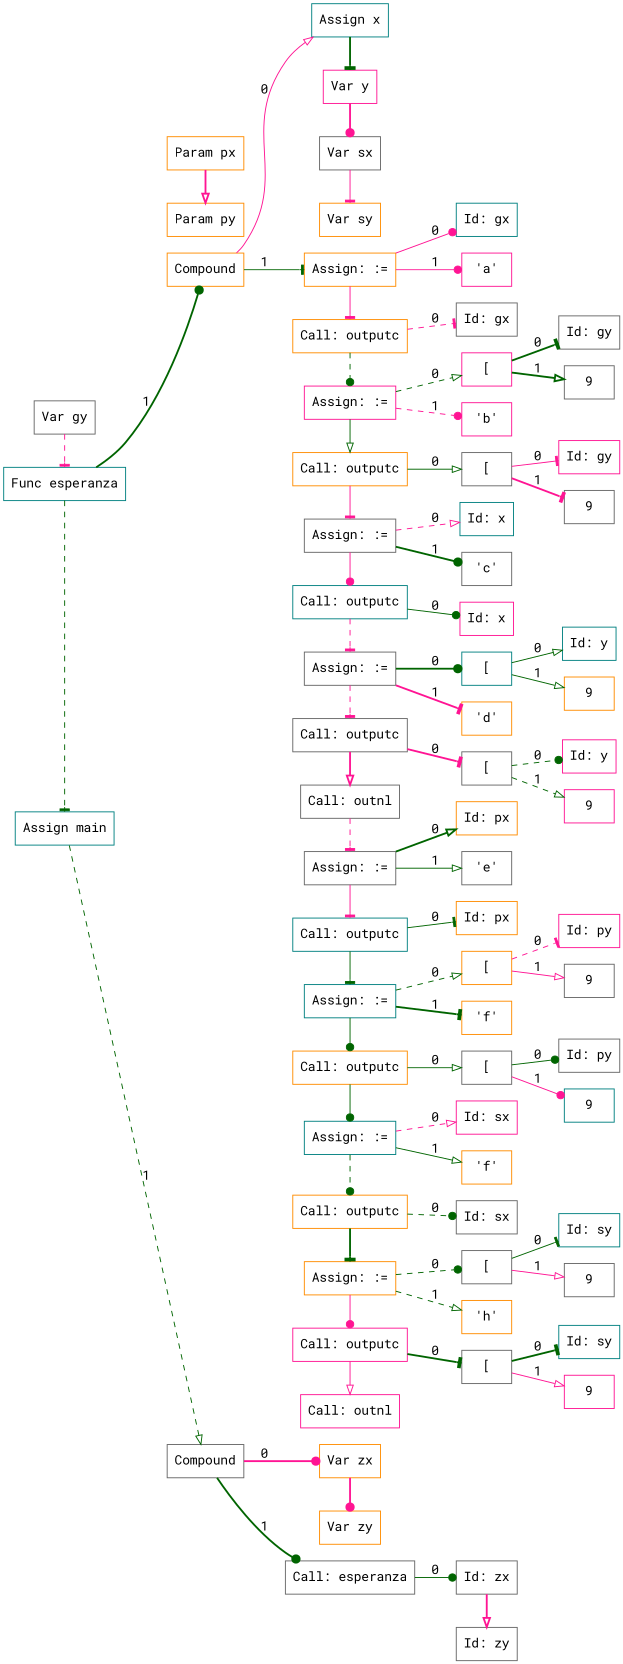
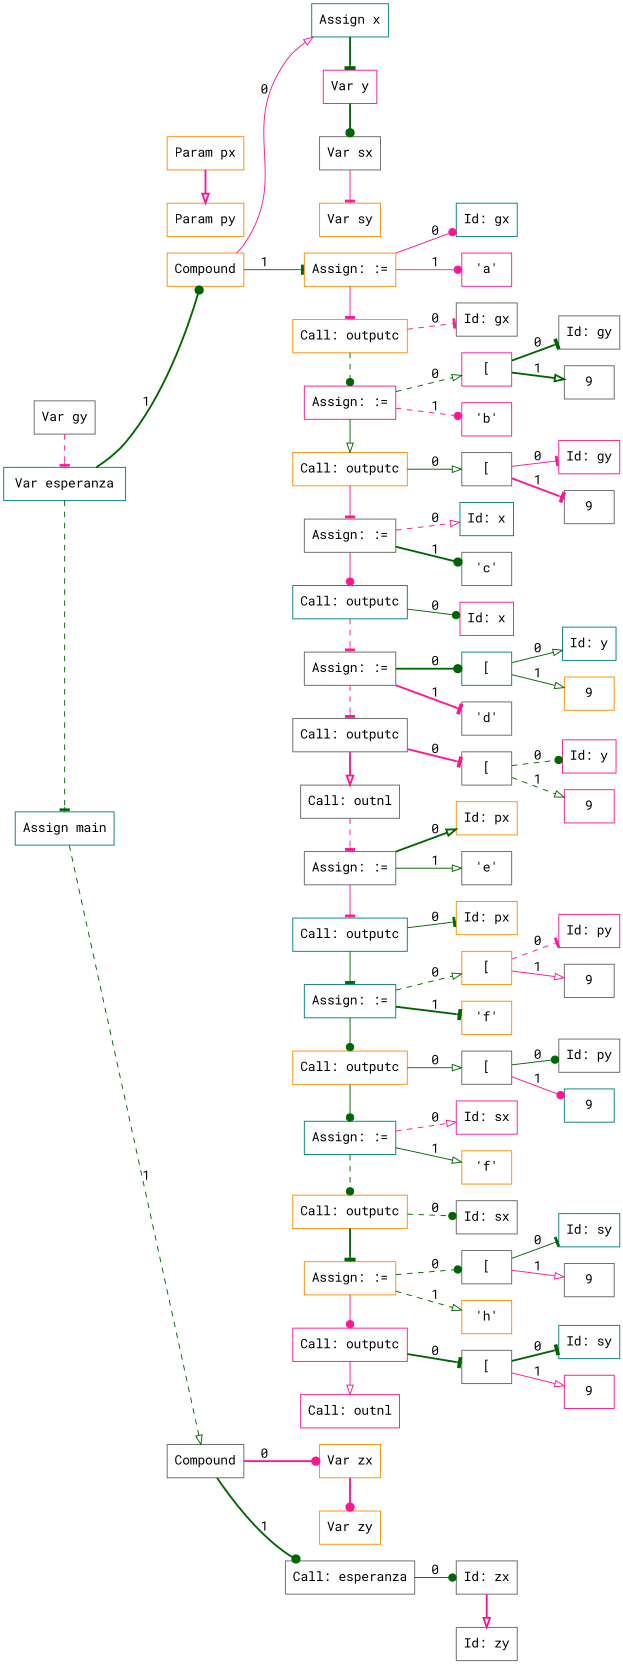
(350, 116) -> (350, 116)
(65, 484) -> (65, 484)
(487, 719) -> (487, 719)
